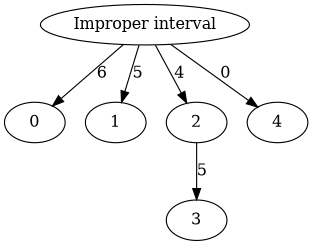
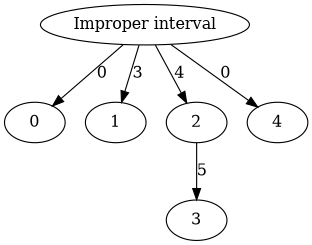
(102, 74) -> (102, 74)
(138, 74) -> (138, 74)
